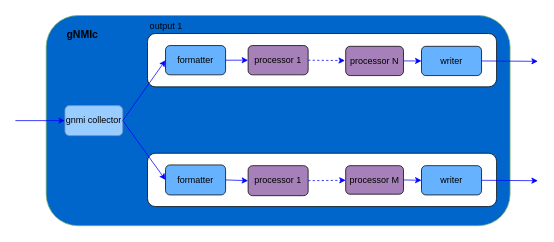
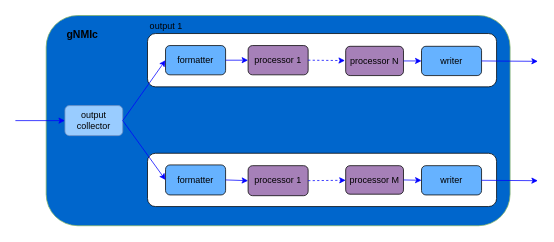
(94, 120) -> (94, 120)
